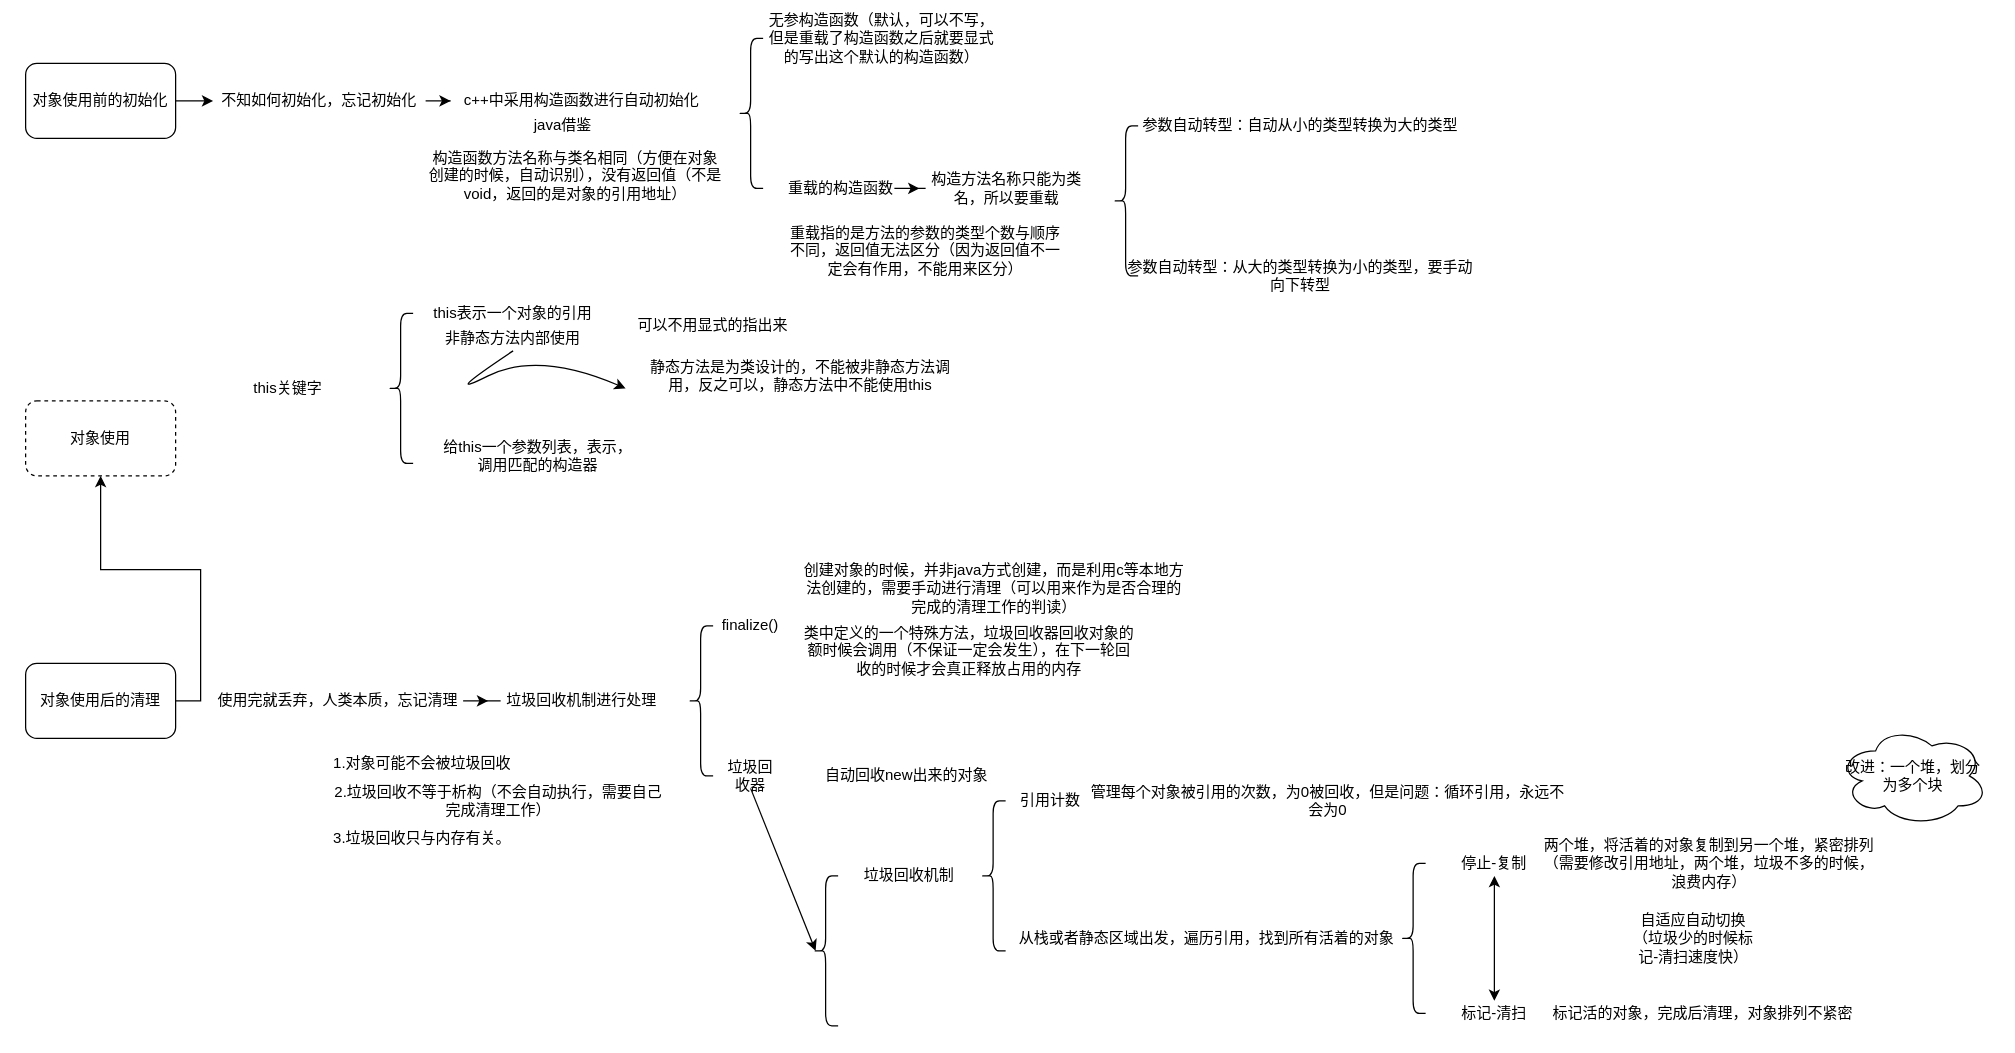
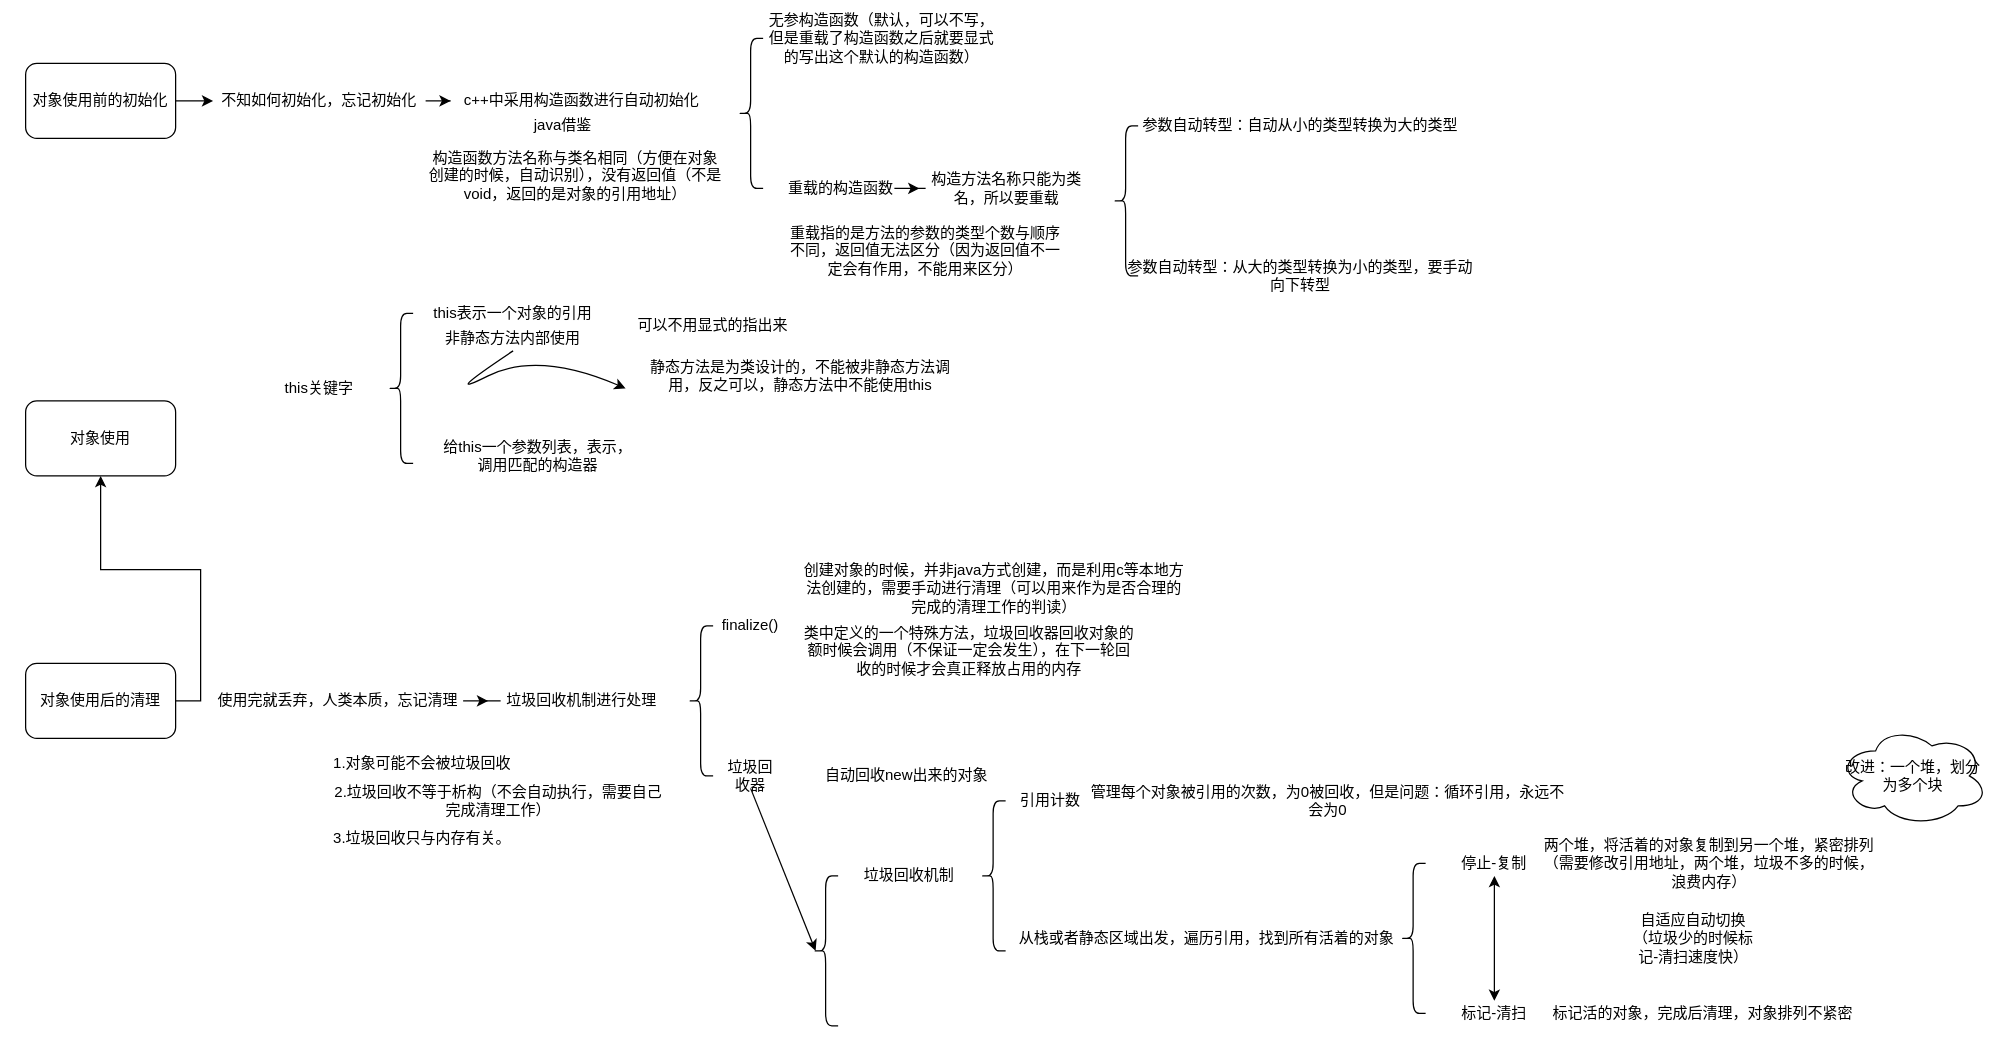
(288, 388) -> (319, 388)
(101, 438) -> (101, 438)
